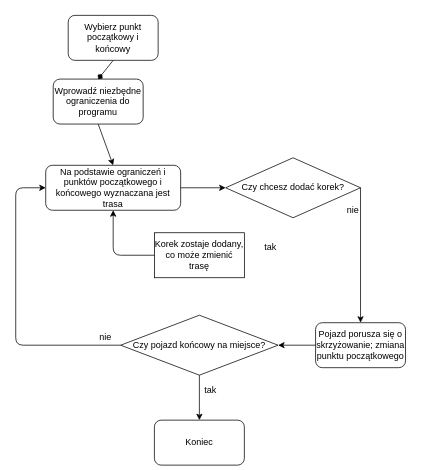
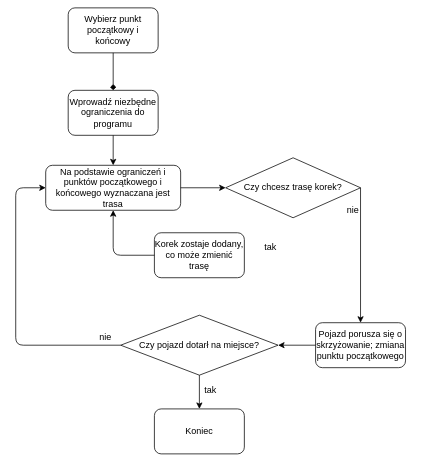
(113, 38) -> (113, 30)
(98, 102) -> (113, 113)
(293, 188) -> (293, 188)
(199, 255) -> (199, 255)
(199, 345) -> (199, 345)
(199, 443) -> (199, 432)
